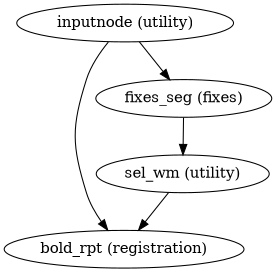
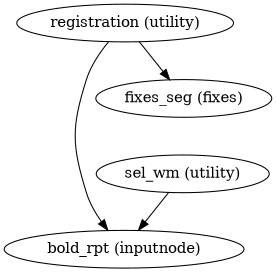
(125, 23) -> (125, 23)
(183, 131) -> none
(124, 249) -> (124, 249)
